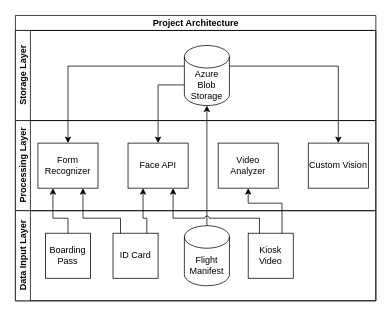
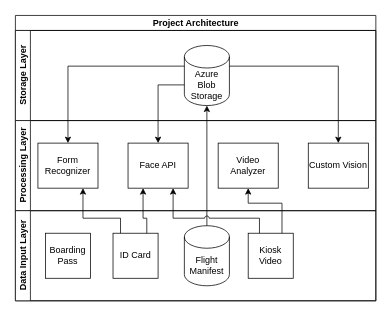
(61, 218) -> none
